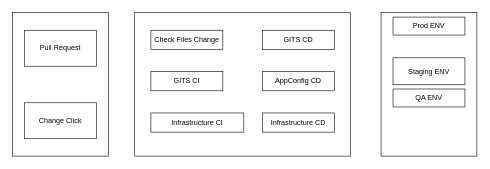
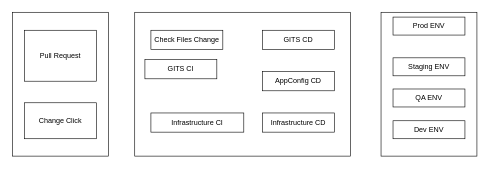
(60, 48) -> (60, 56)
(429, 71) -> (429, 67)
(187, 81) -> (181, 69)
none -> (429, 130)
